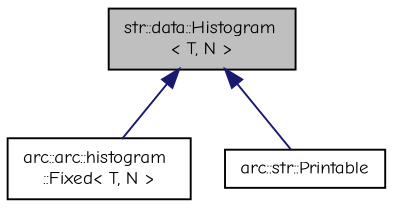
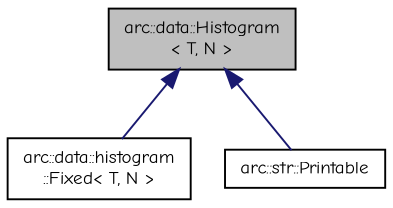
(202, 39) -> (202, 39)
(99, 169) -> (99, 169)
